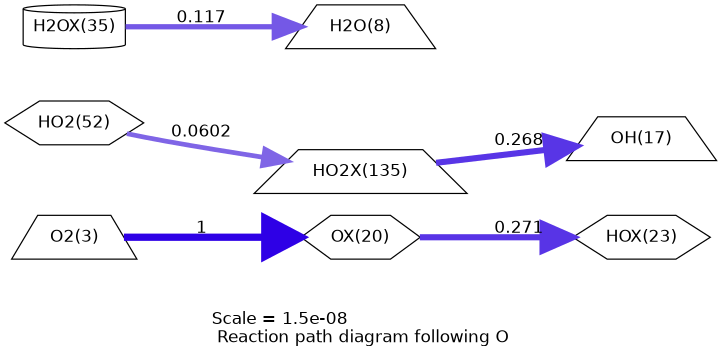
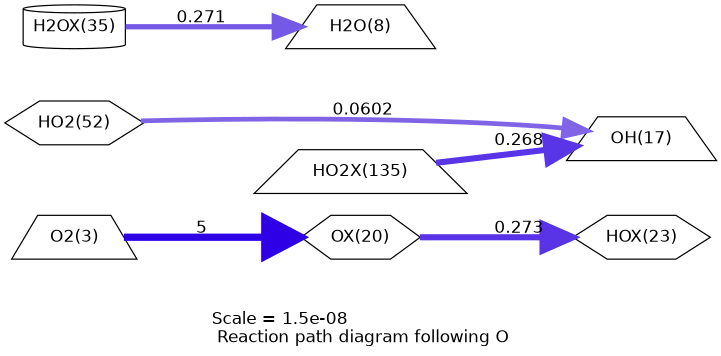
(199, 18) -> (199, 18)
(195, 146) -> (352, 119)
(199, 228) -> (199, 228)
(517, 228) -> (517, 228)
